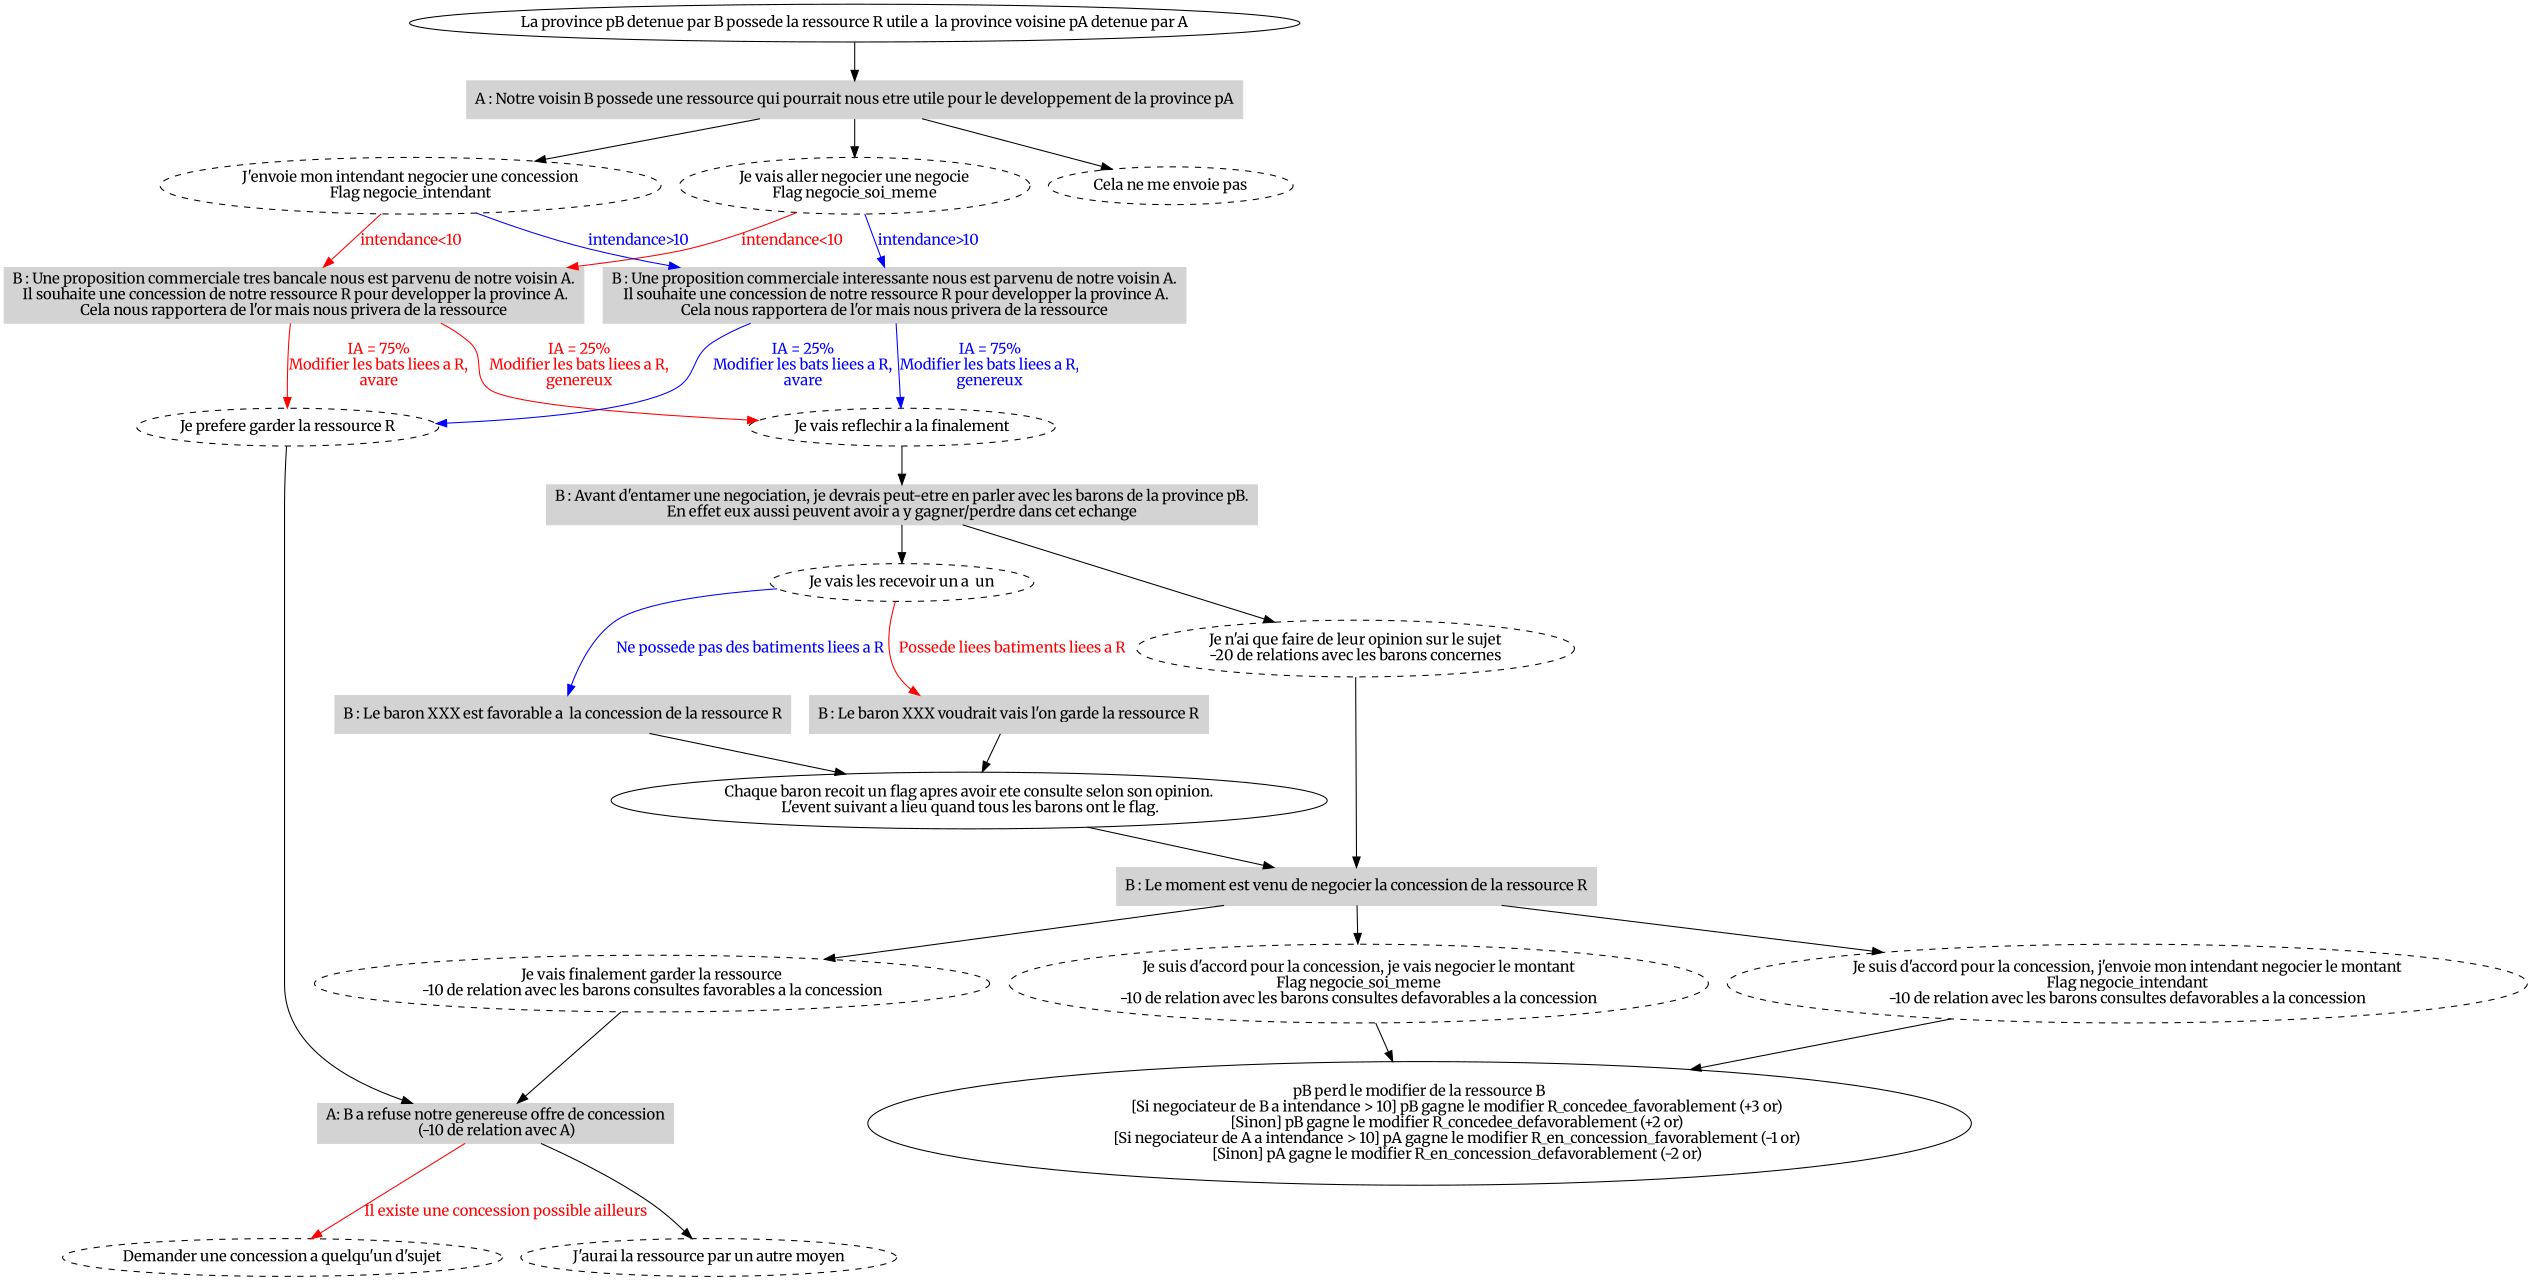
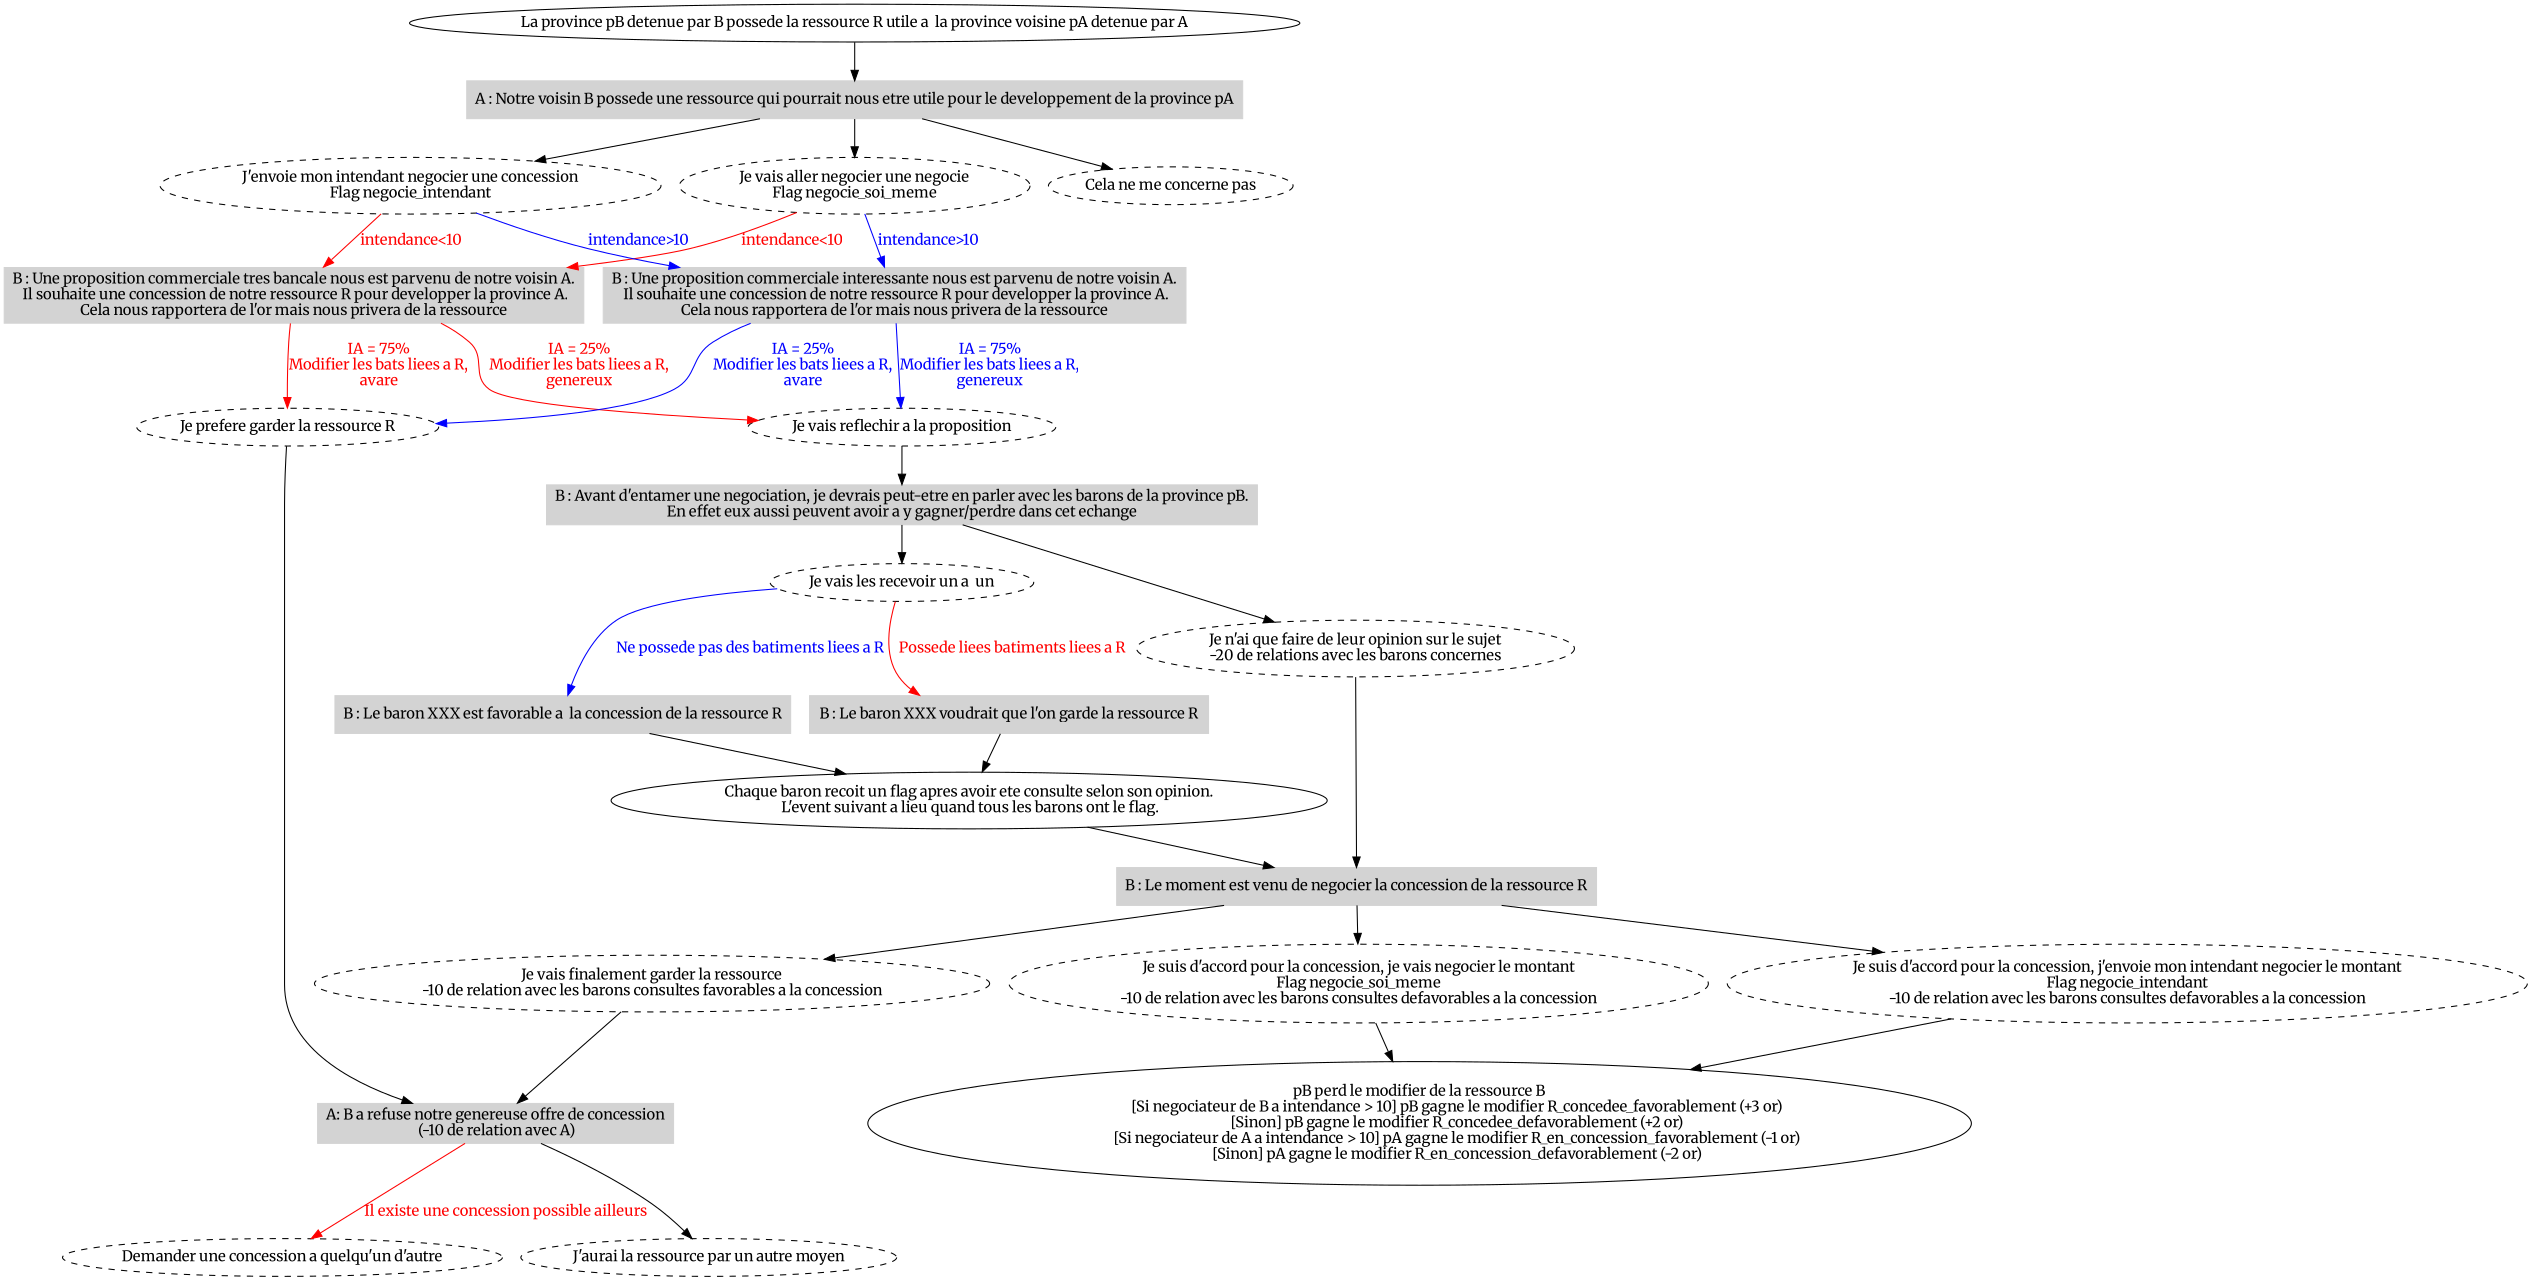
(1171, 186) -> (1171, 186)
(902, 427) -> (902, 427)
(1009, 715) -> (1009, 715)
(282, 1257) -> (282, 1257)
